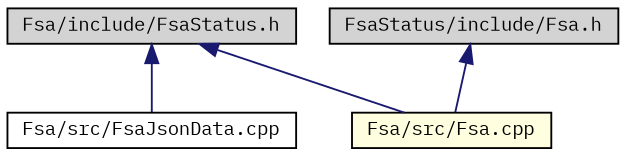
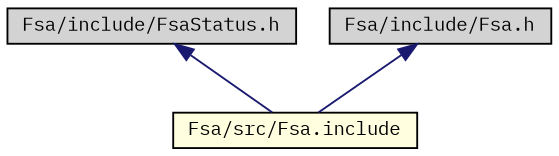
(474, 26) -> (440, 26)
(152, 130) -> none
(452, 130) -> (295, 130)
